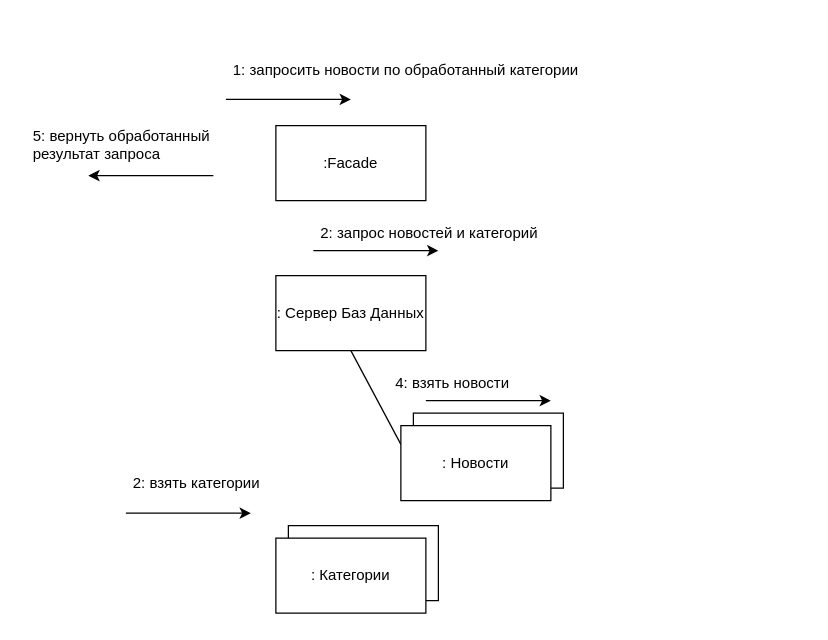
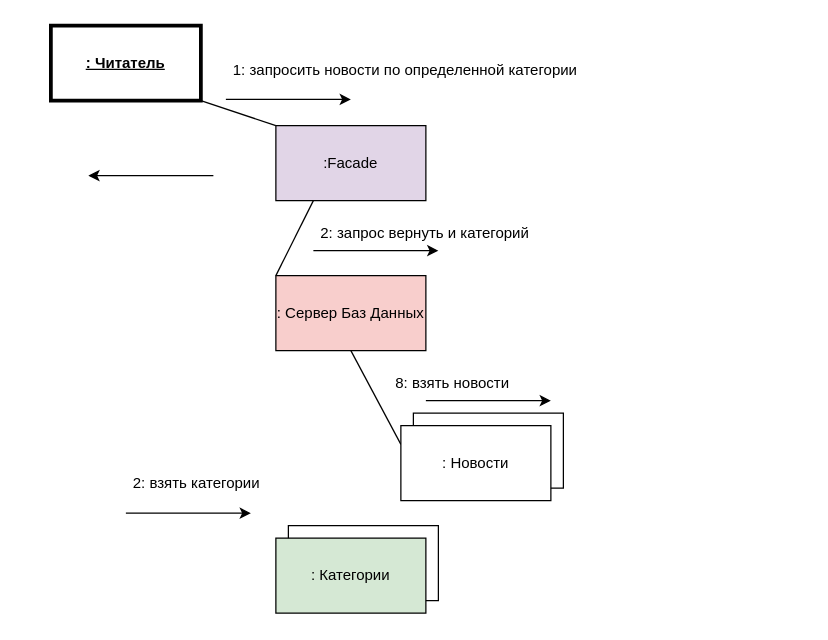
none -> (126, 63)
(414, 70) -> (414, 70)
none -> (239, 113)
(138, 144) -> none
(351, 163) -> (351, 163)
(436, 233) -> (432, 233)
none -> (295, 238)
(351, 313) -> (351, 313)
(456, 383) -> (456, 383)
(351, 576) -> (351, 576)
